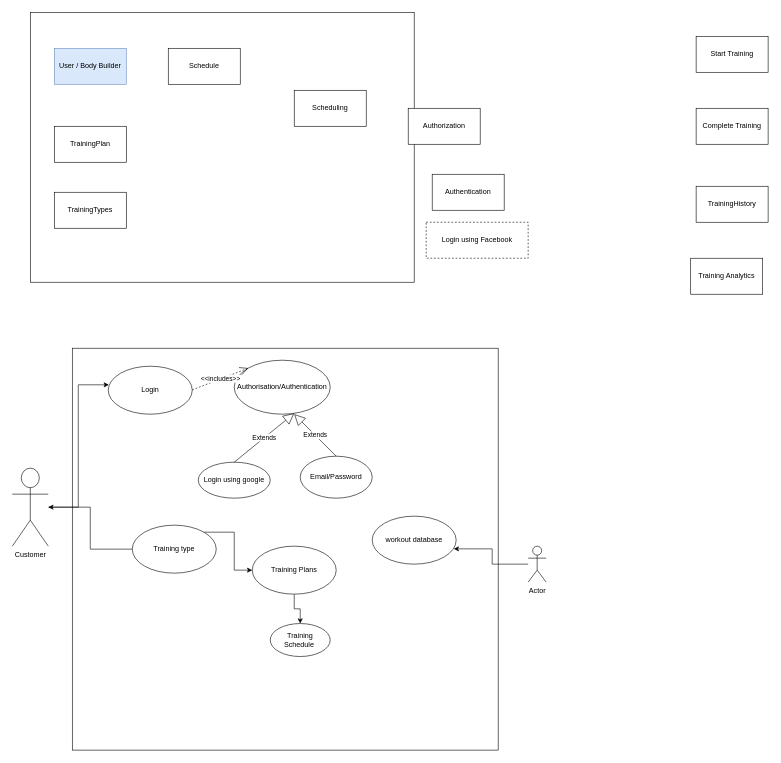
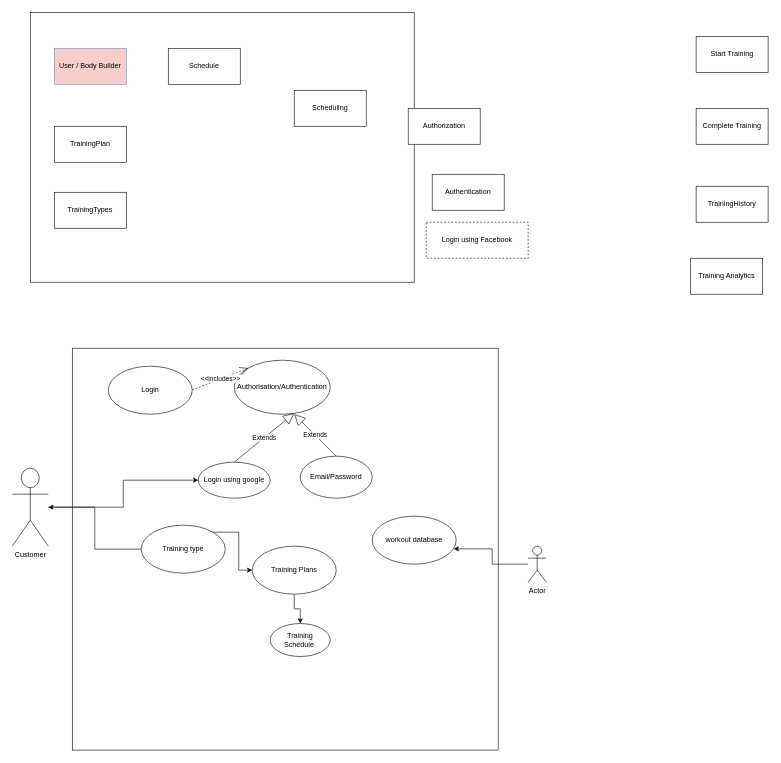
(90, 66) -> (90, 66)
(78, 385) -> (123, 480)
(174, 549) -> (183, 549)
